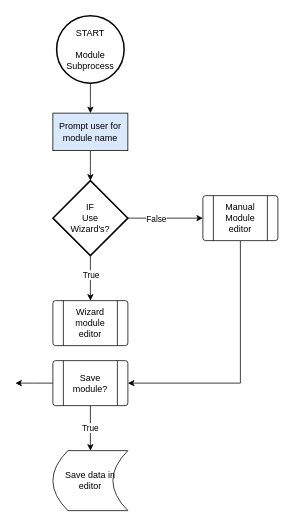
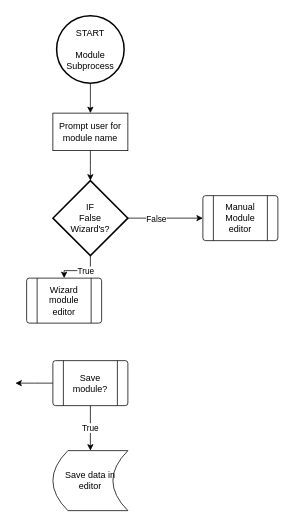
(90, 132) -> (90, 132)
(90, 218) -> (90, 218)
(240, 313) -> none
(90, 323) -> (64, 300)
